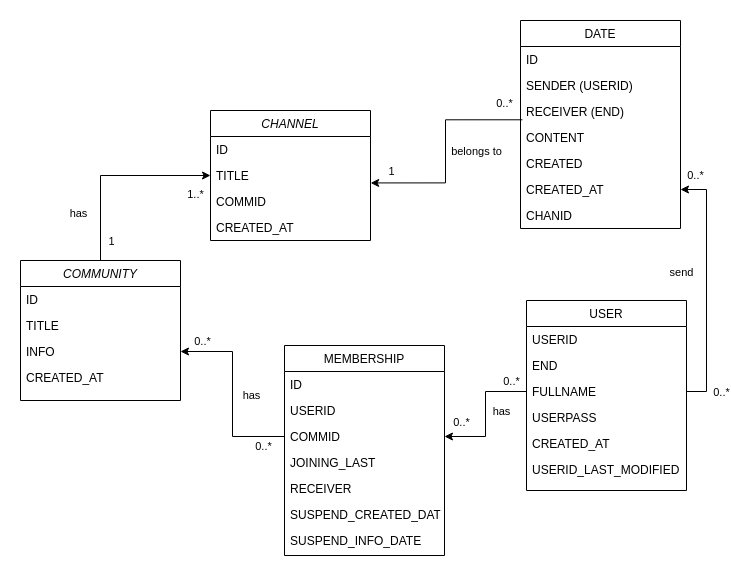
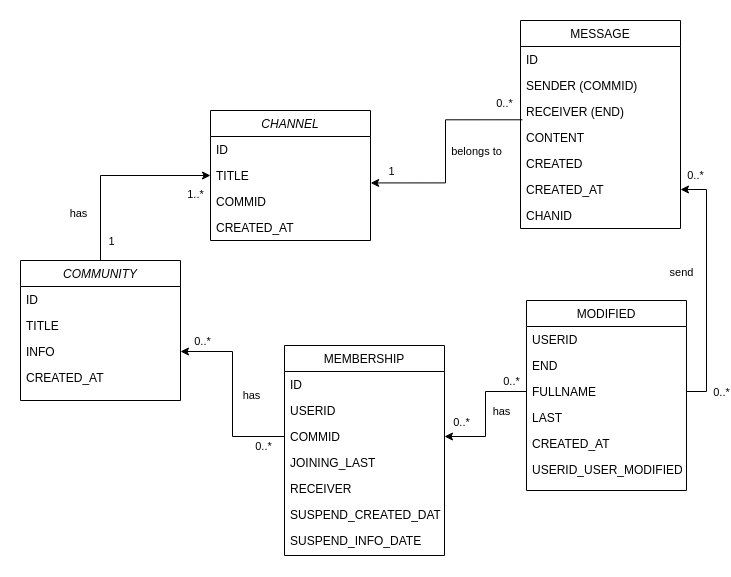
(600, 34) -> (600, 34)
(575, 86) -> (575, 86)
(606, 314) -> (606, 314)
(559, 418) -> (545, 418)
(599, 470) -> (599, 470)
